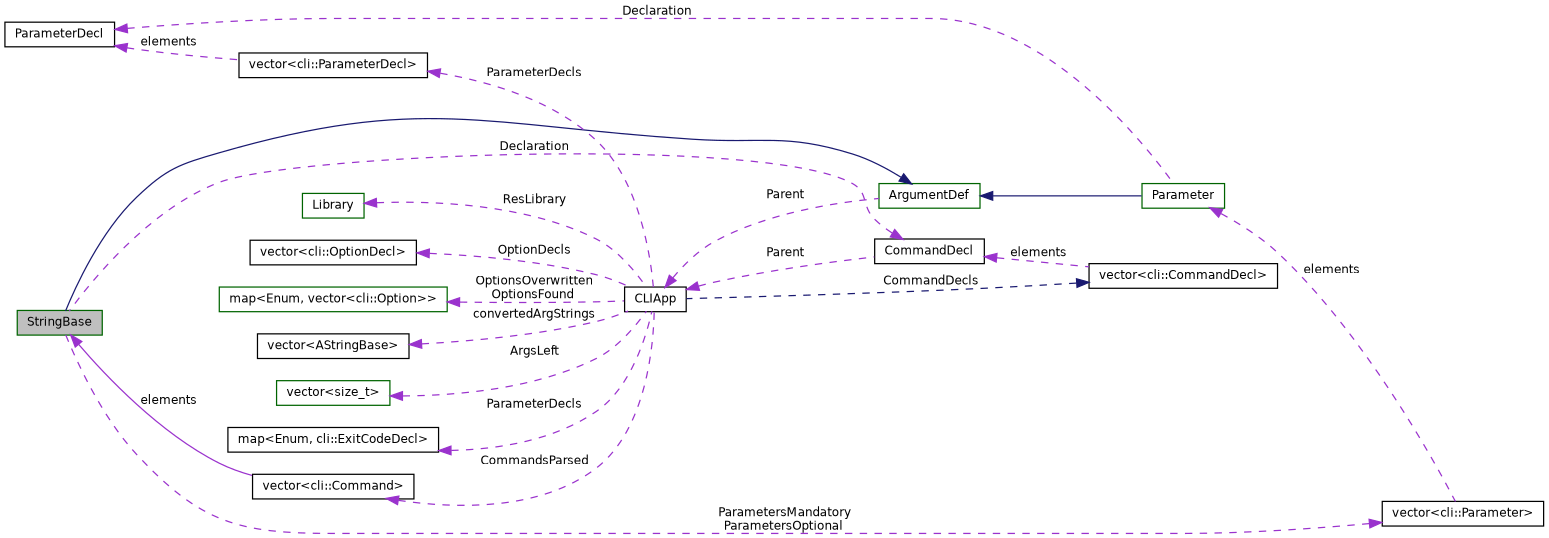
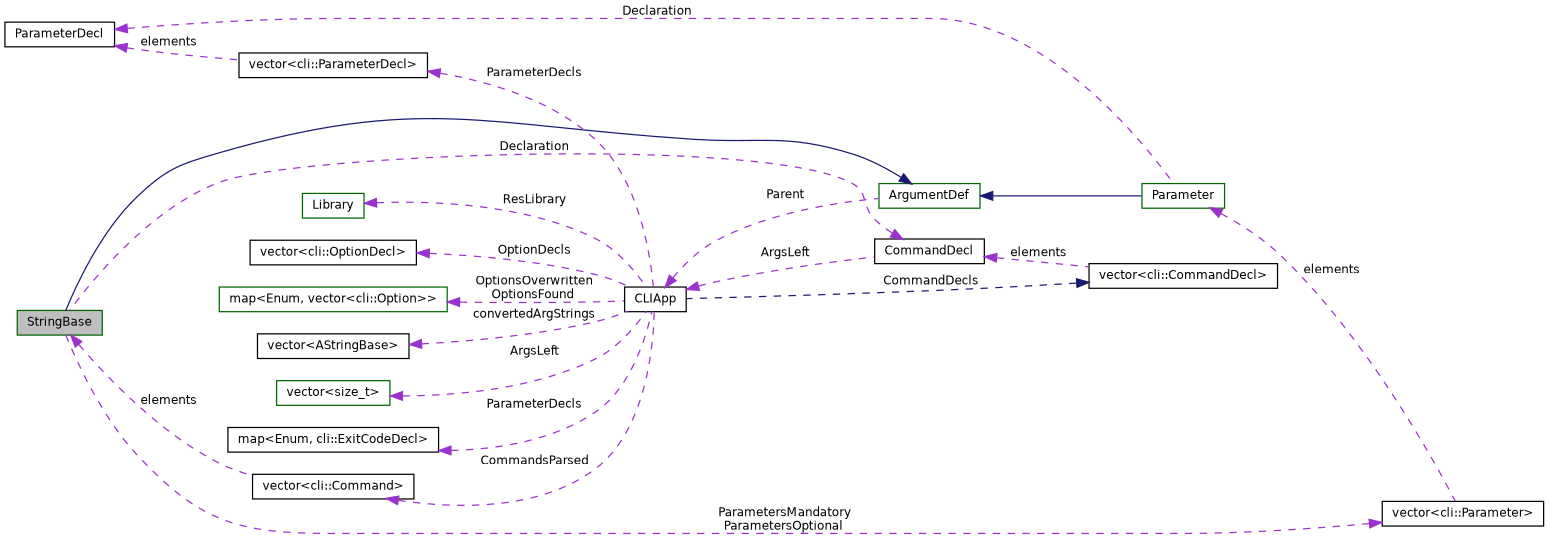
(784, 253) -> (784, 253)
(157, 422) -> (157, 422)
